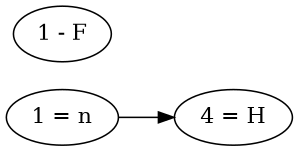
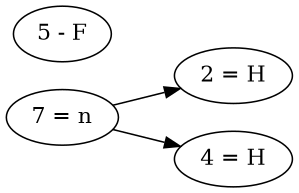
(62, 34) -> (62, 34)
none -> (233, 76)
(62, 117) -> (62, 117)
